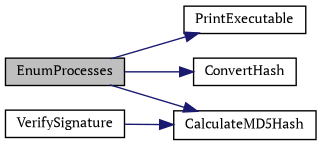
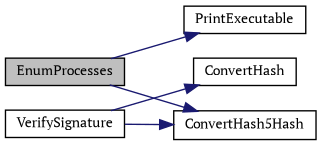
(152, 72) -> (139, 103)
(245, 125) -> (245, 125)
